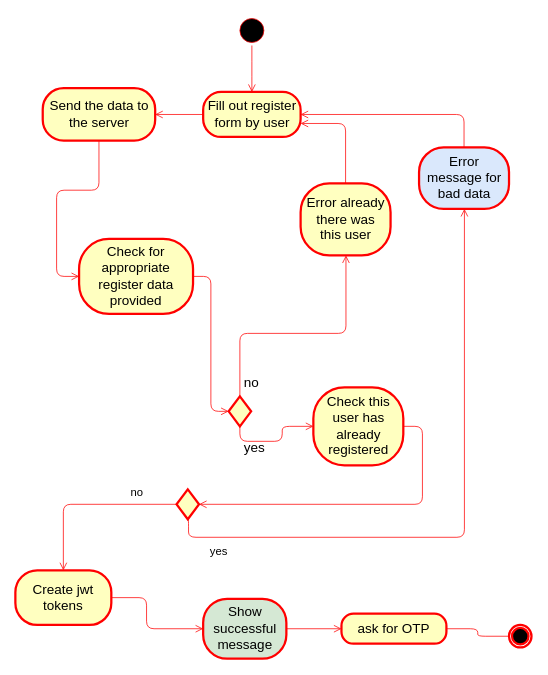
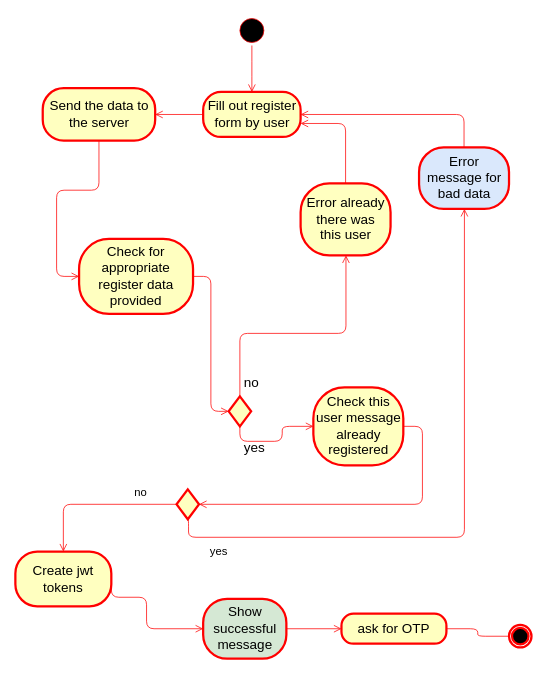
(359, 426) -> (359, 426)
(63, 598) -> (63, 579)
